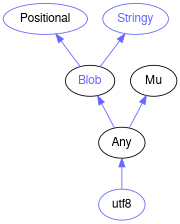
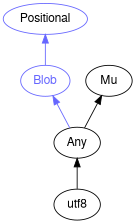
(136, 19) -> none
(90, 81) -> (45, 81)
(136, 116) -> (91, 116)
(122, 178) -> (77, 178)
(122, 205) -> (77, 205)
